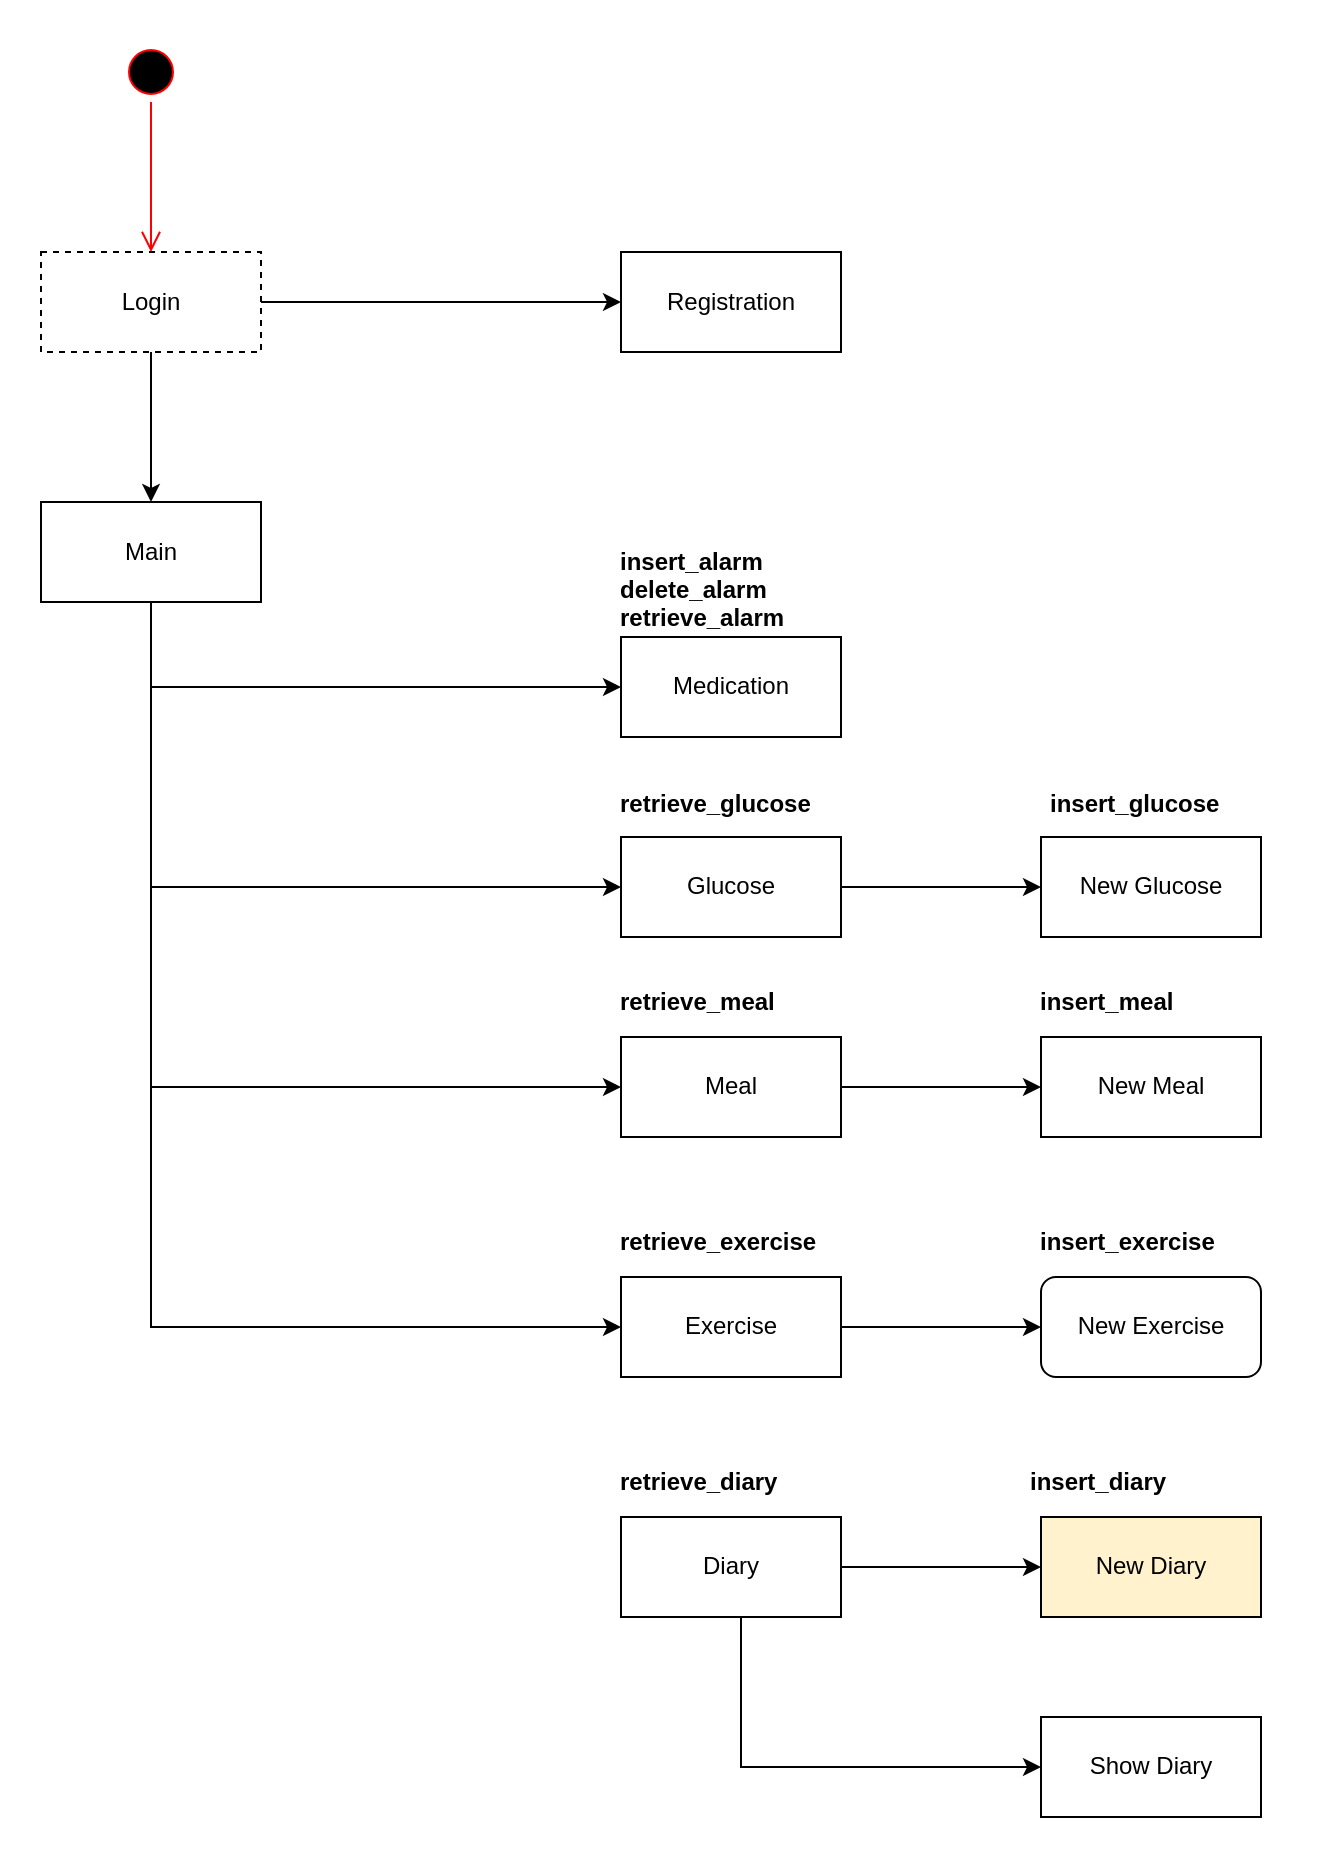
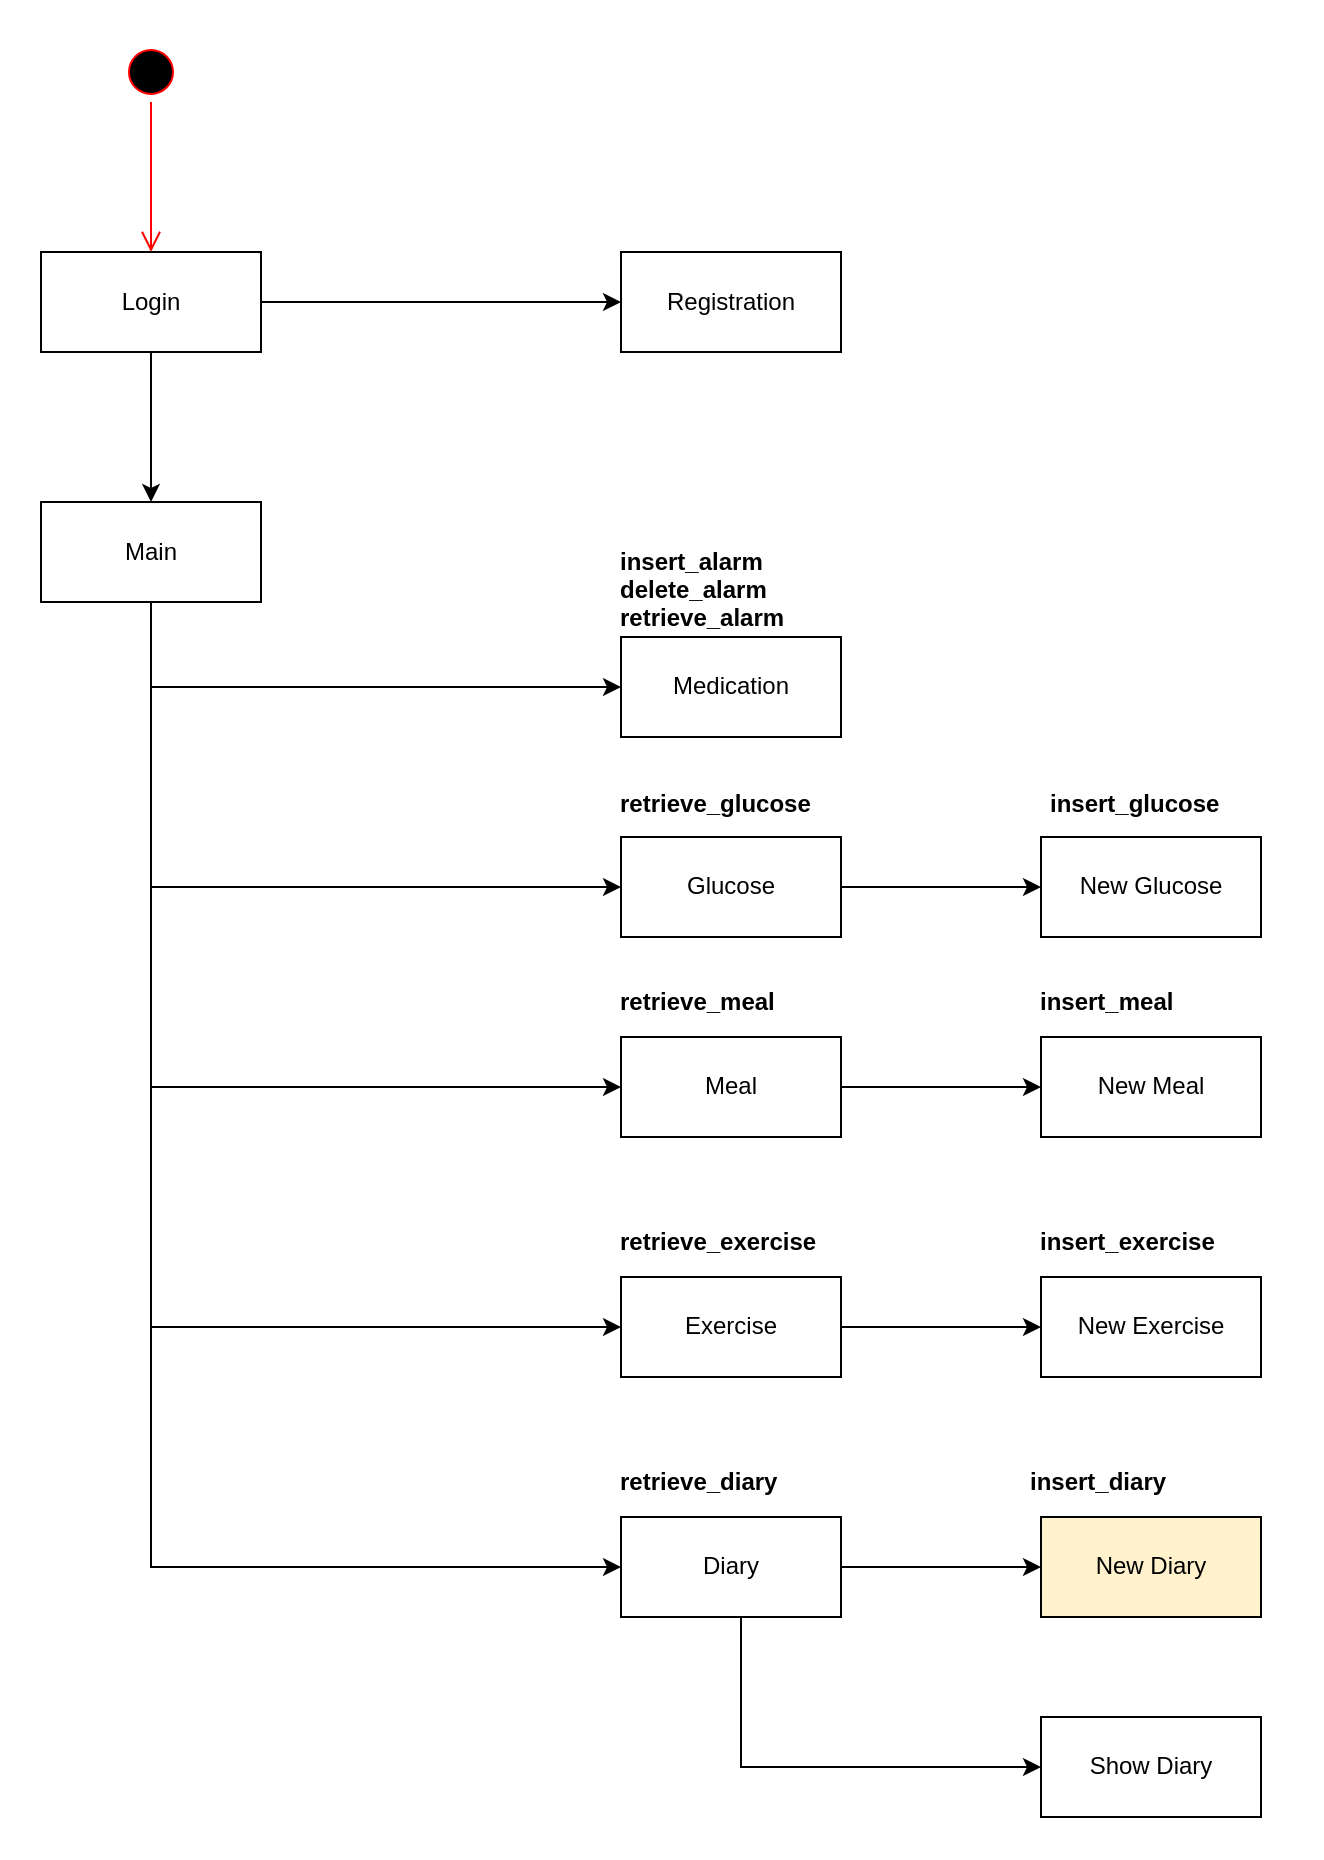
(151, 302) -> (151, 302)
(1151, 1327) -> (1151, 1327)
none -> (261, 1567)
